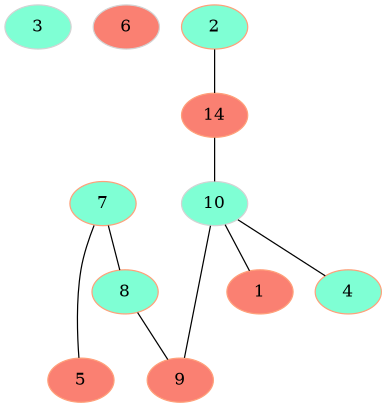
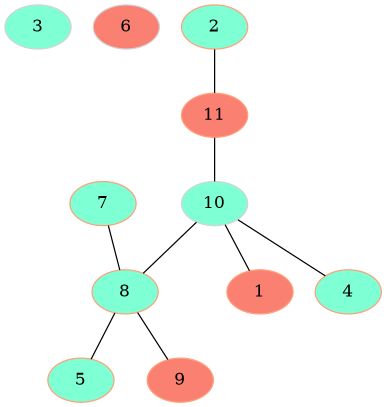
(215, 115) -> (215, 115)
(79, 291) -> (103, 336)
(197, 292) -> (170, 248)
(81, 380) -> (81, 380)
